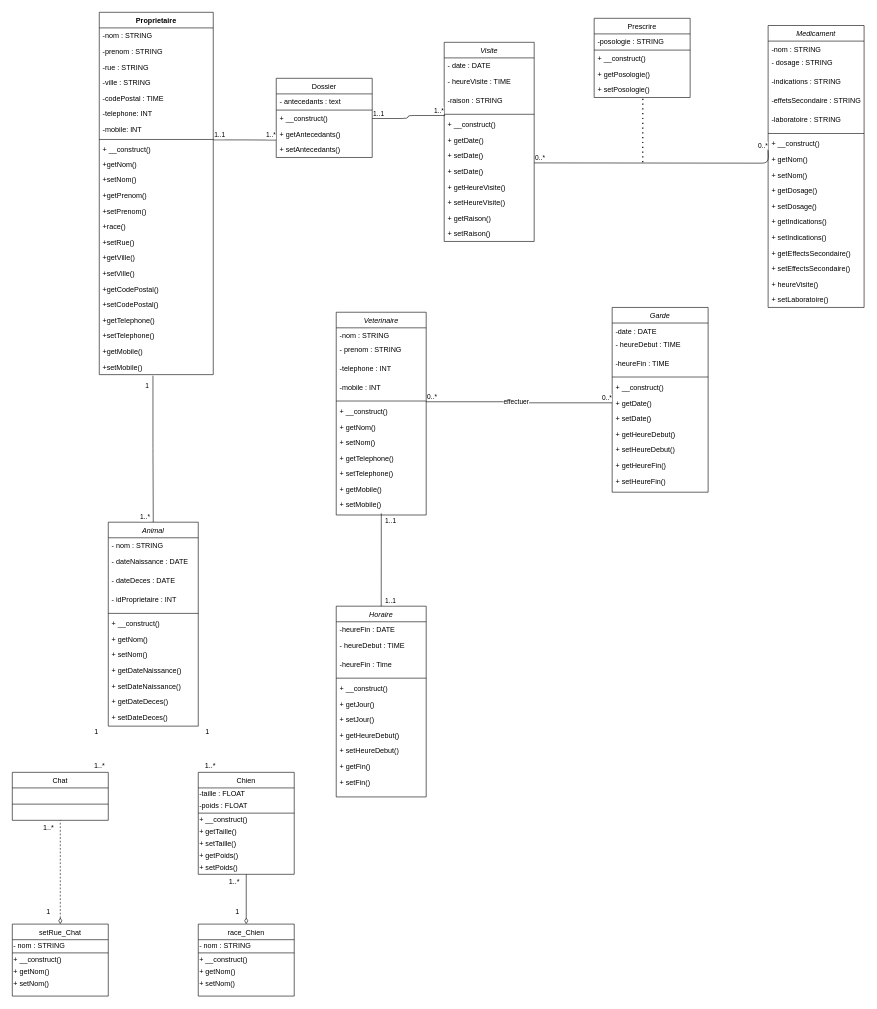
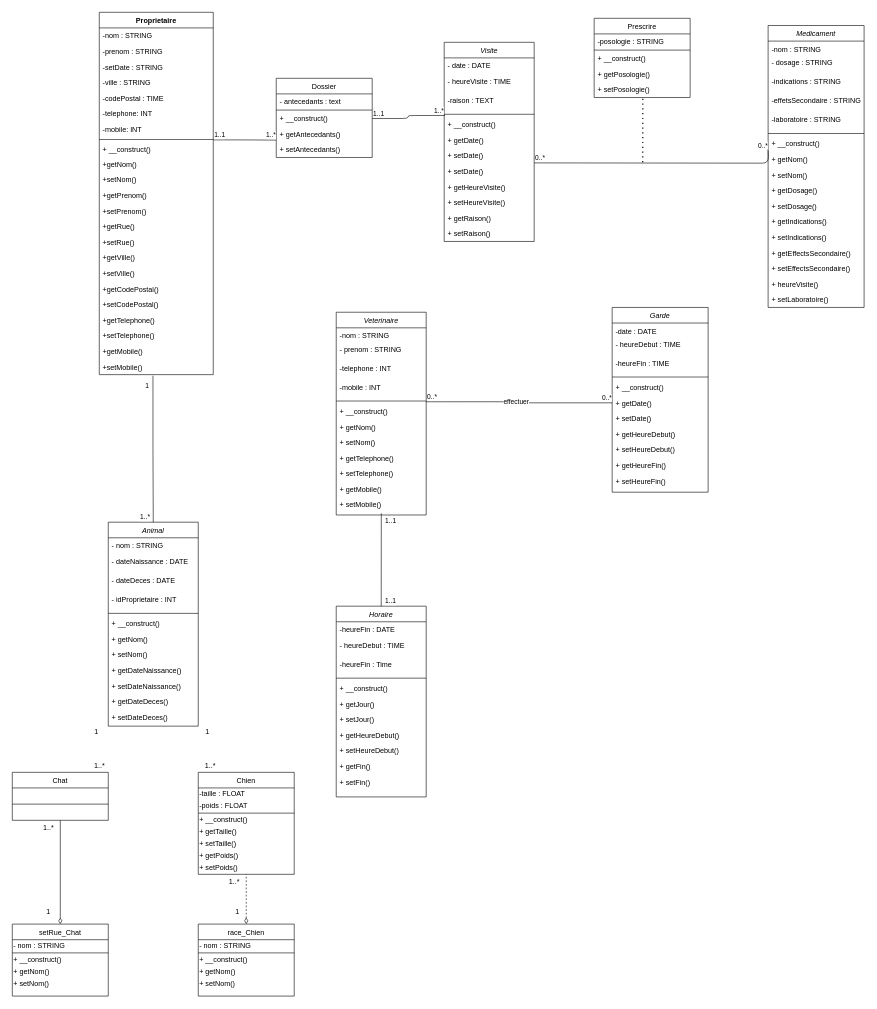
(126, 67) -> (134, 67)
(476, 101) -> (472, 101)
(117, 227) -> (121, 227)
(60, 870) -> (60, 870)
(246, 897) -> (246, 897)
